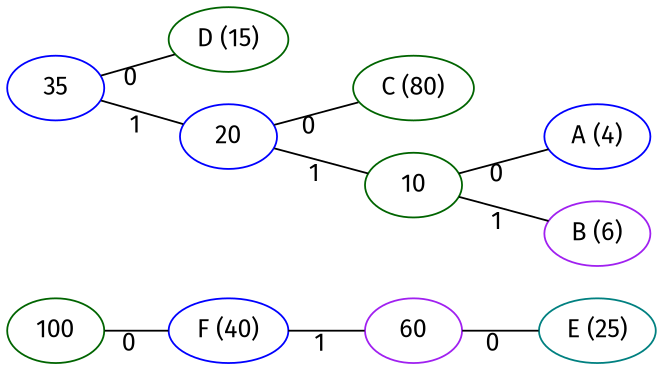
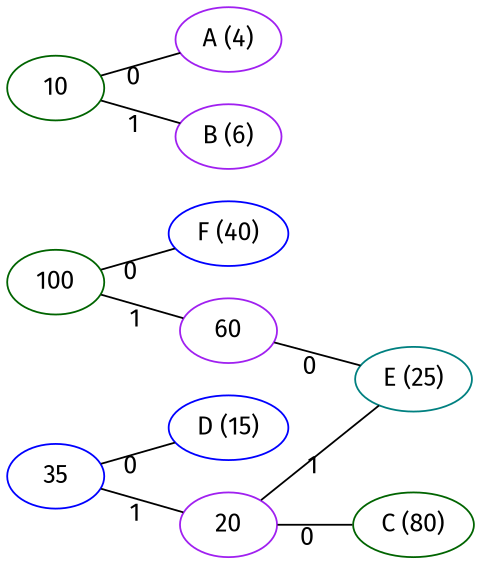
(229, 40) -> (229, 428)
(229, 137) -> (229, 525)
(597, 137) -> (229, 40)
(321, 161) -> (320, 453)
(326, 331) -> (142, 306)
